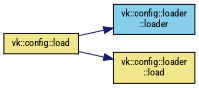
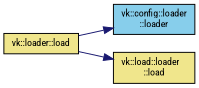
(41, 44) -> (41, 44)
(154, 68) -> (154, 68)
